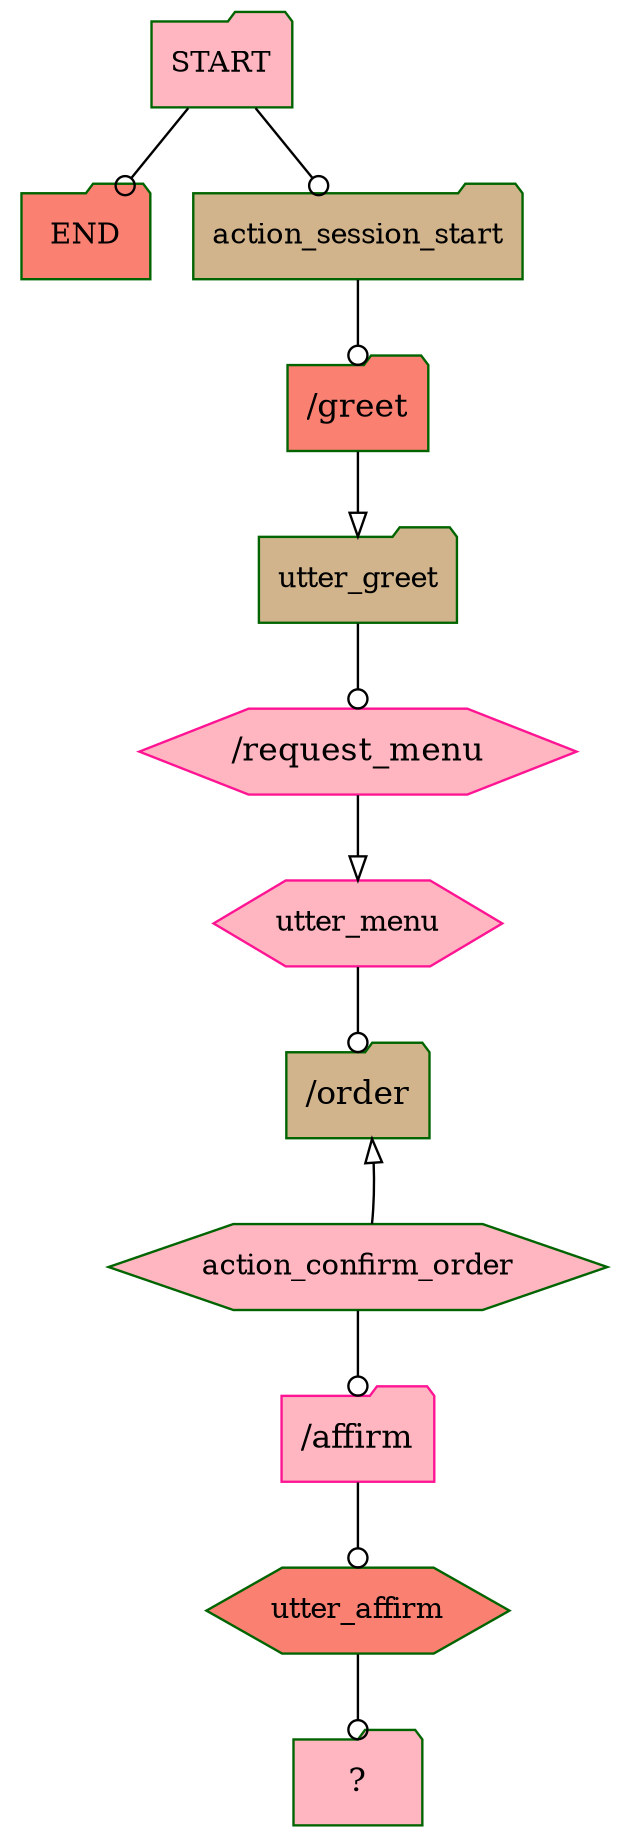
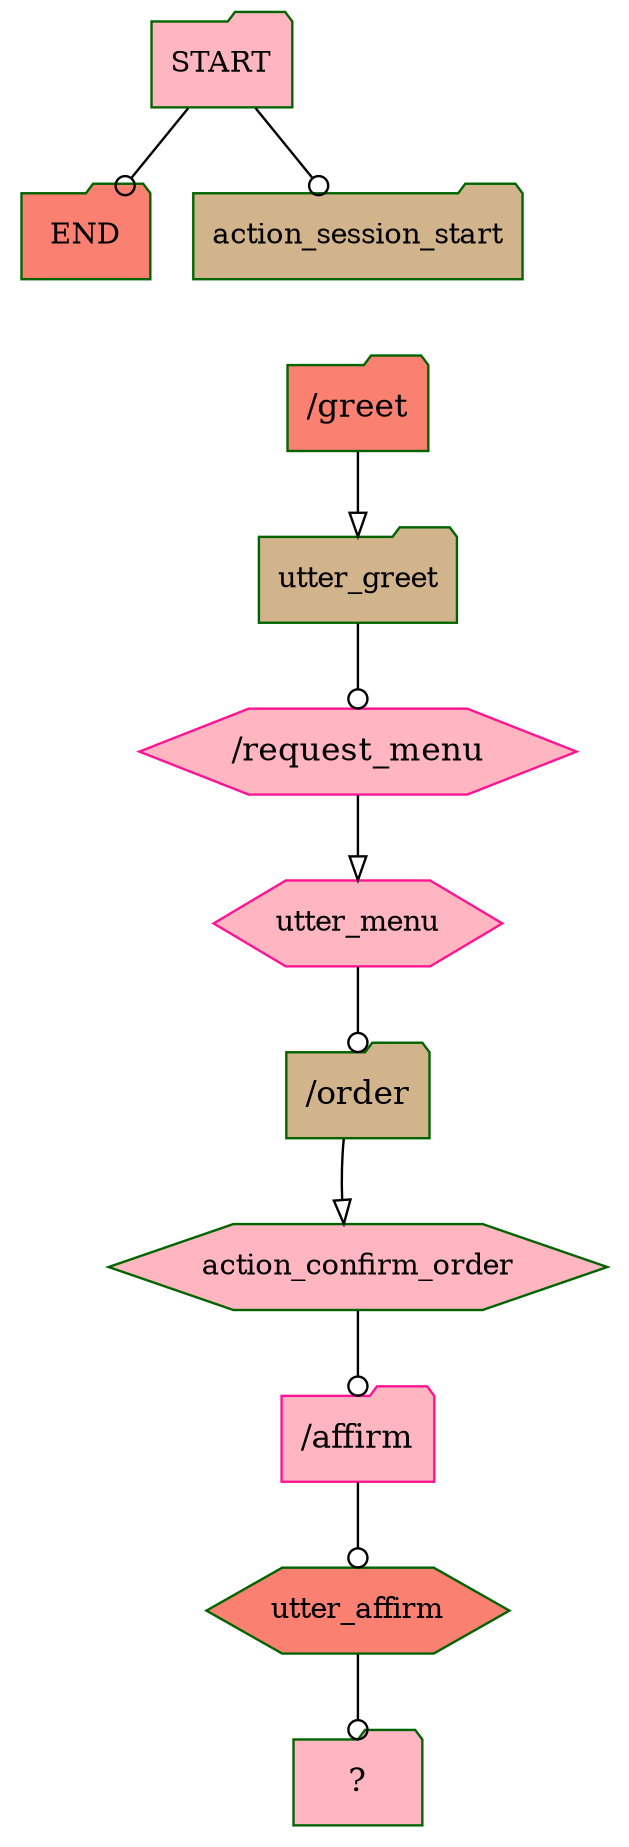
(358, 313) -> none
(374, 1193) -> (342, 1169)
